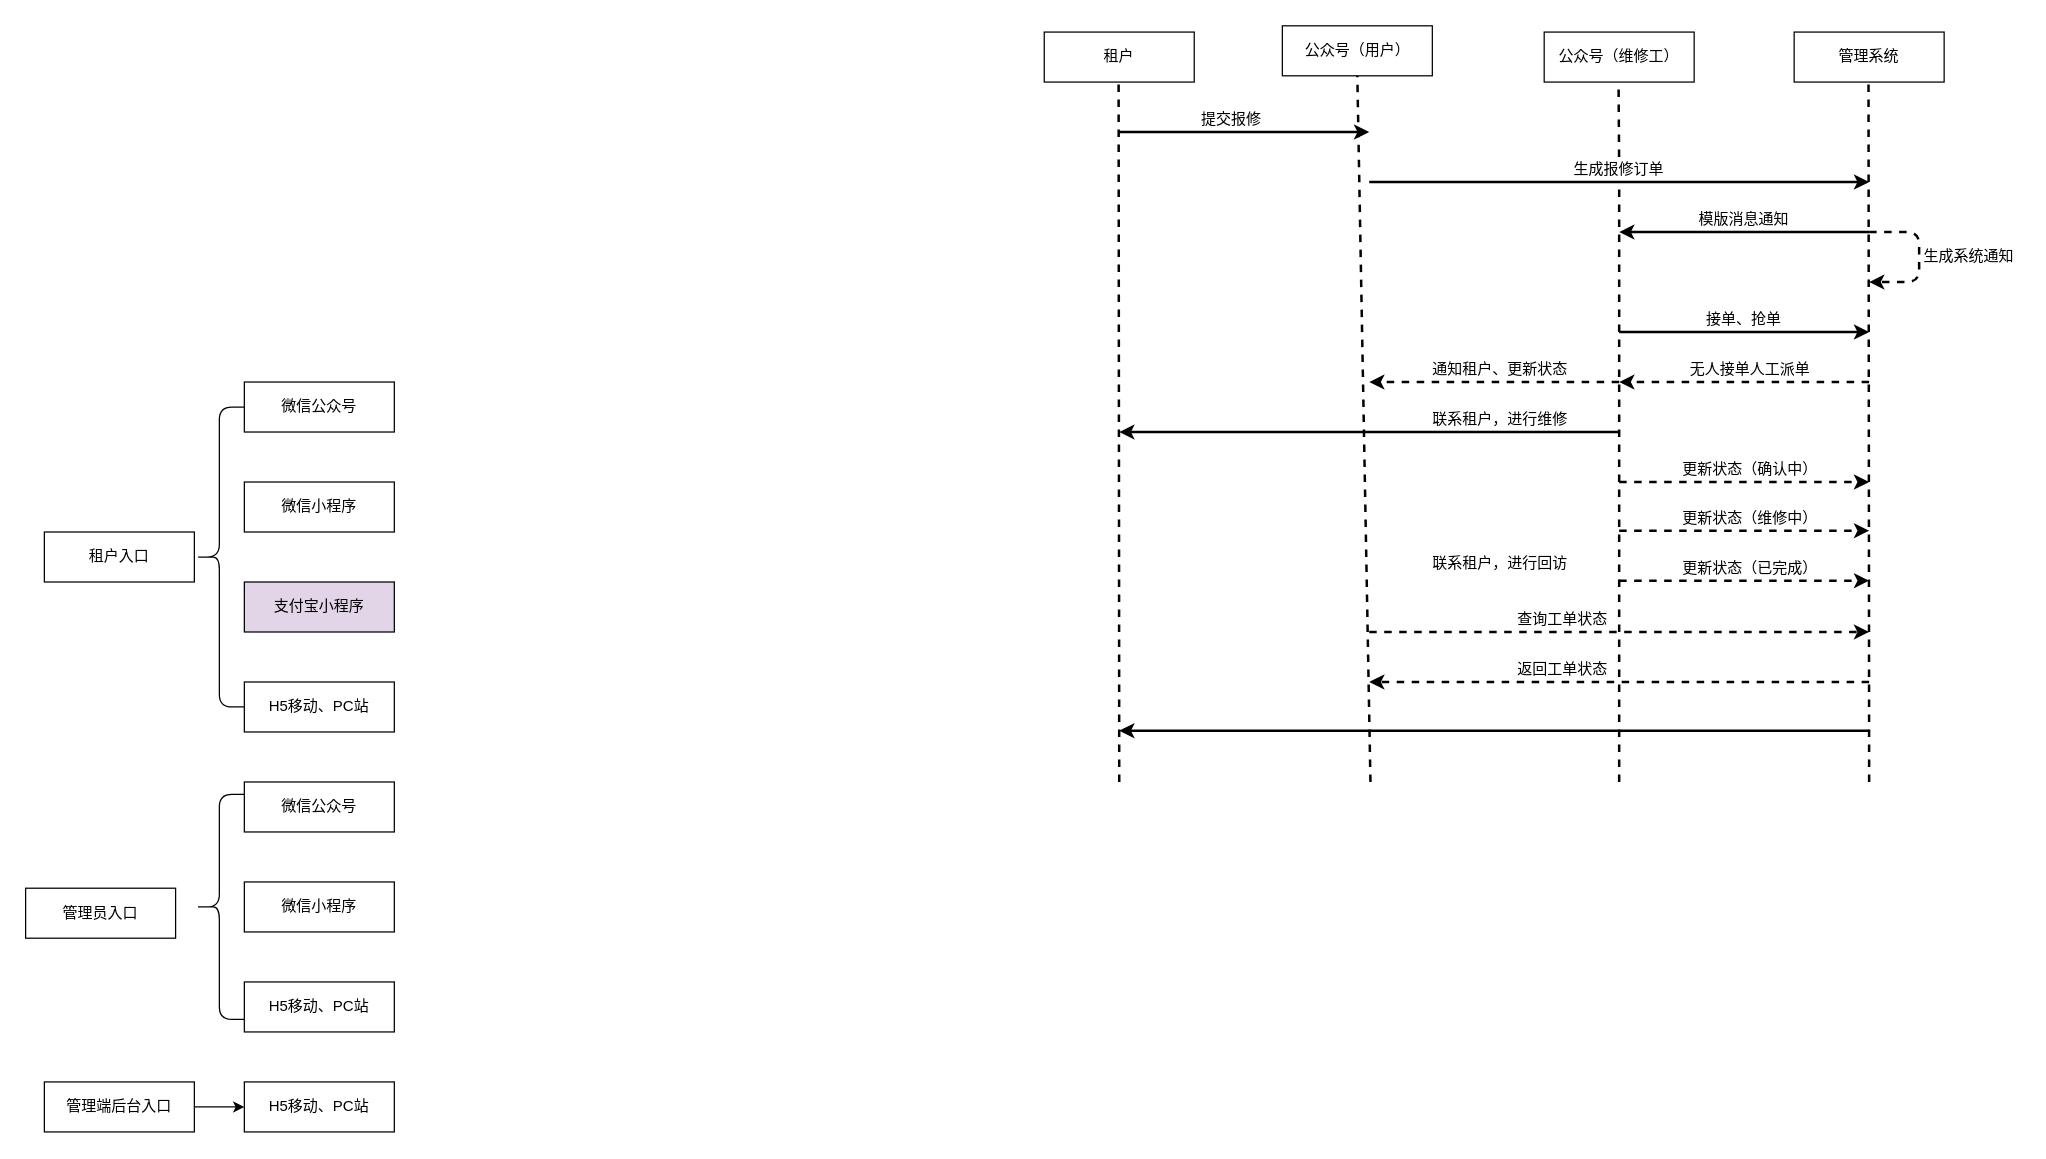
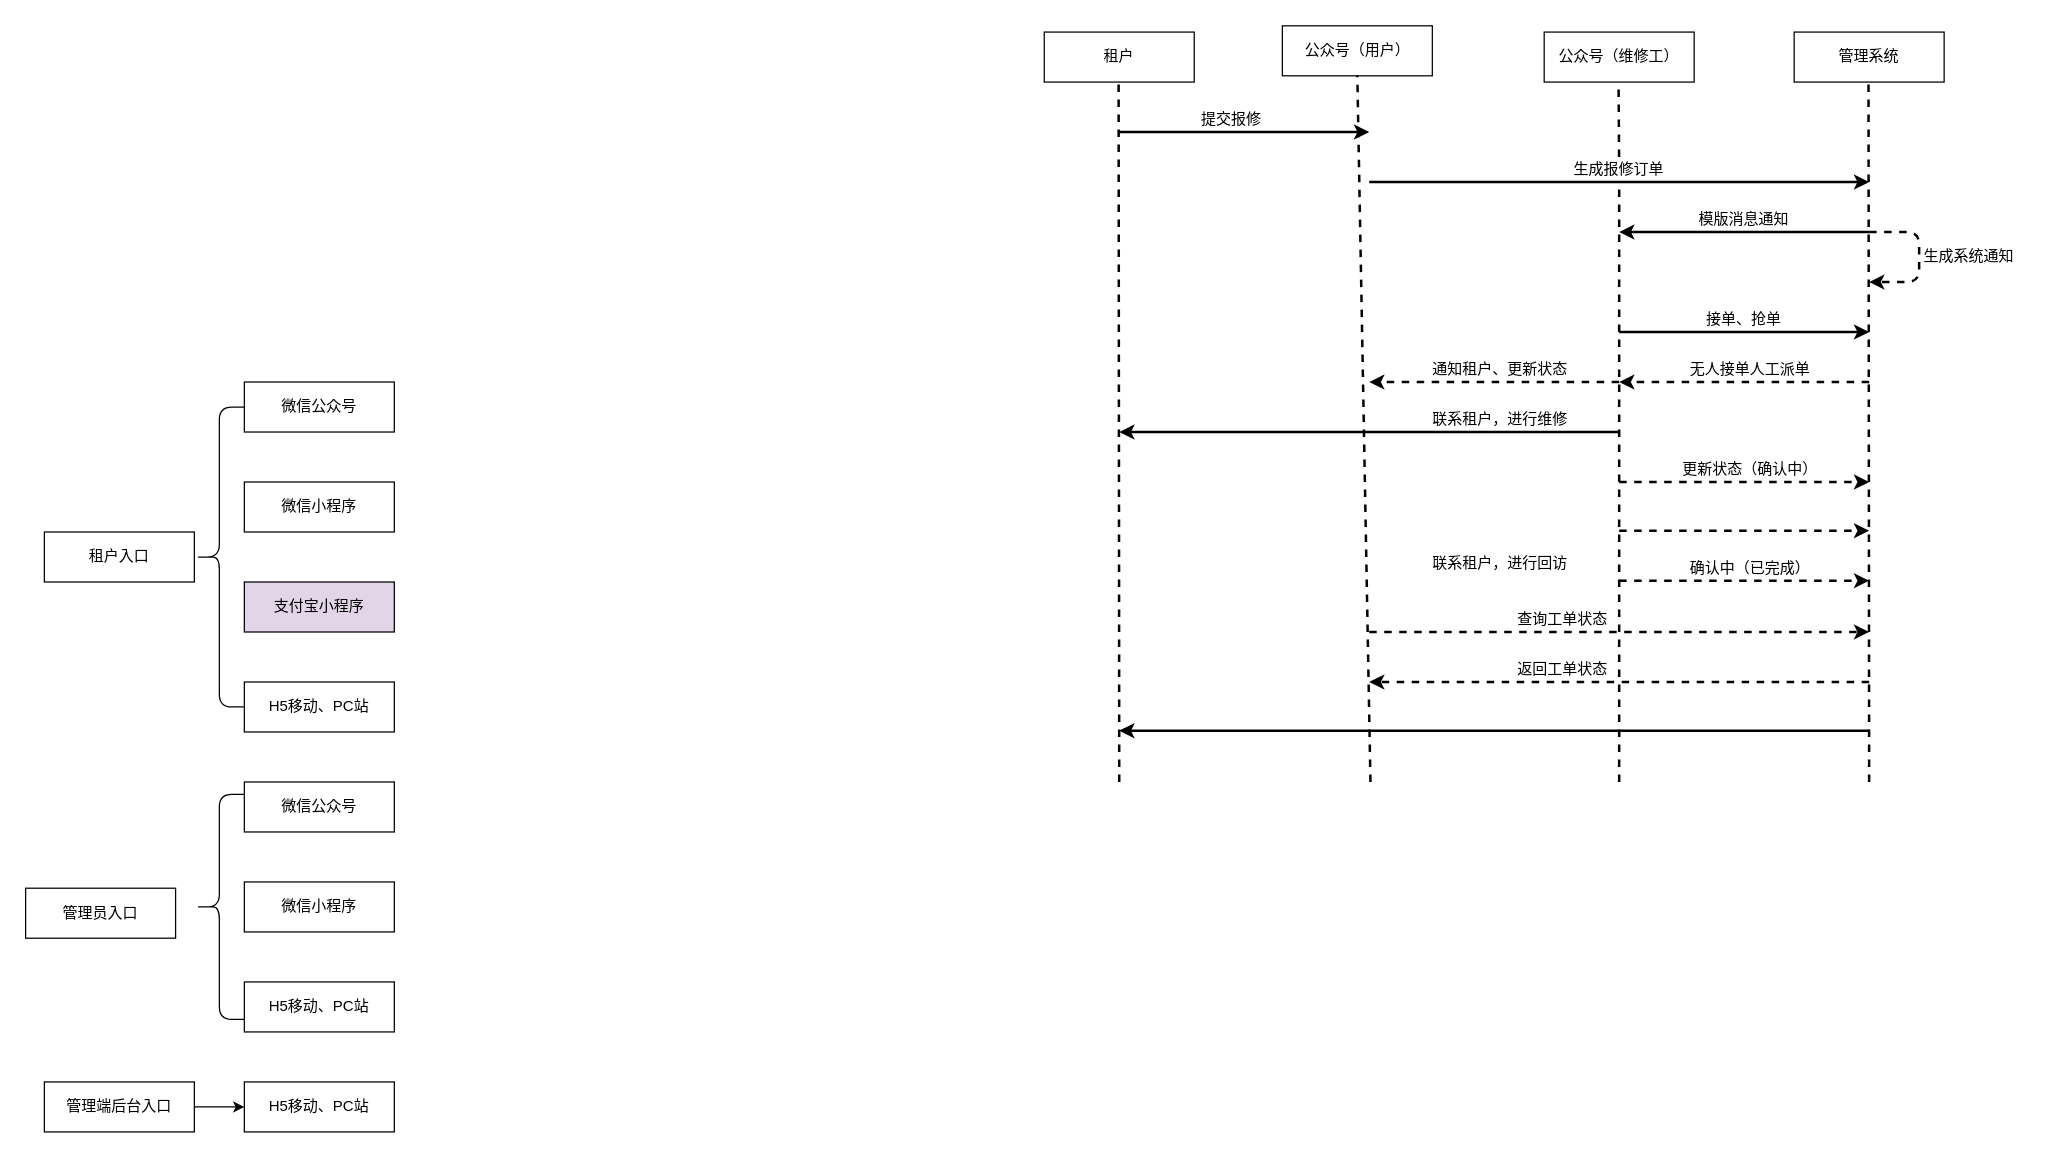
(1751, 518) -> none
(1751, 568) -> (1751, 568)
